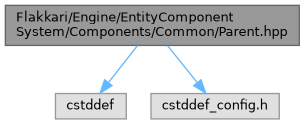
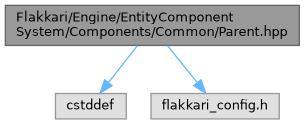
(215, 106) -> (215, 106)
